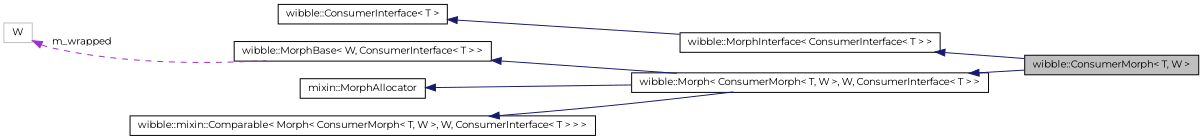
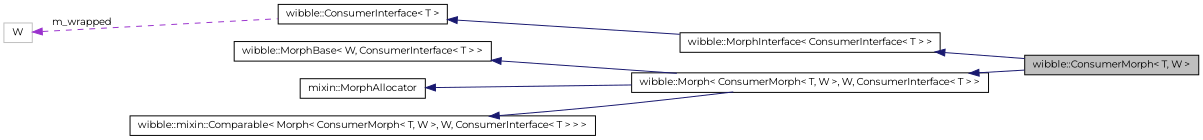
(153, 61) -> (160, 25)
